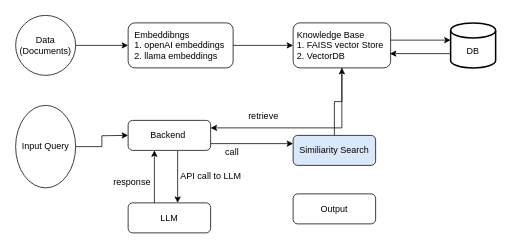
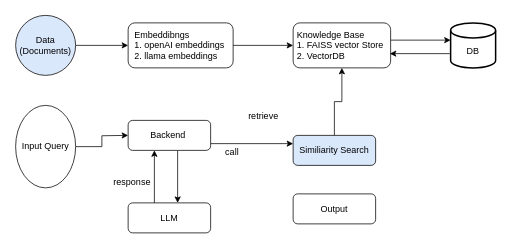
(45, 45) -> (45, 45)
(342, 128) -> none
(210, 177) -> none
